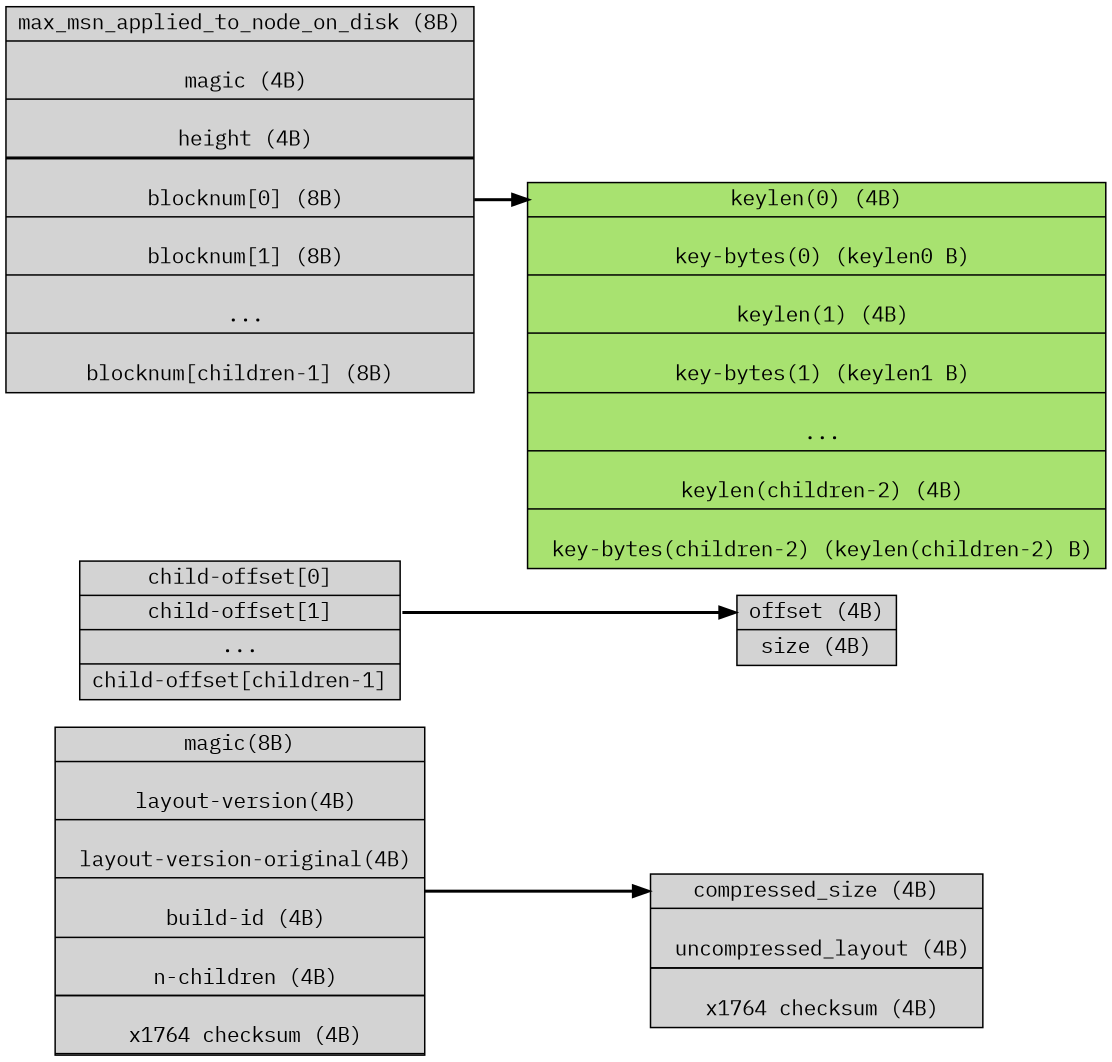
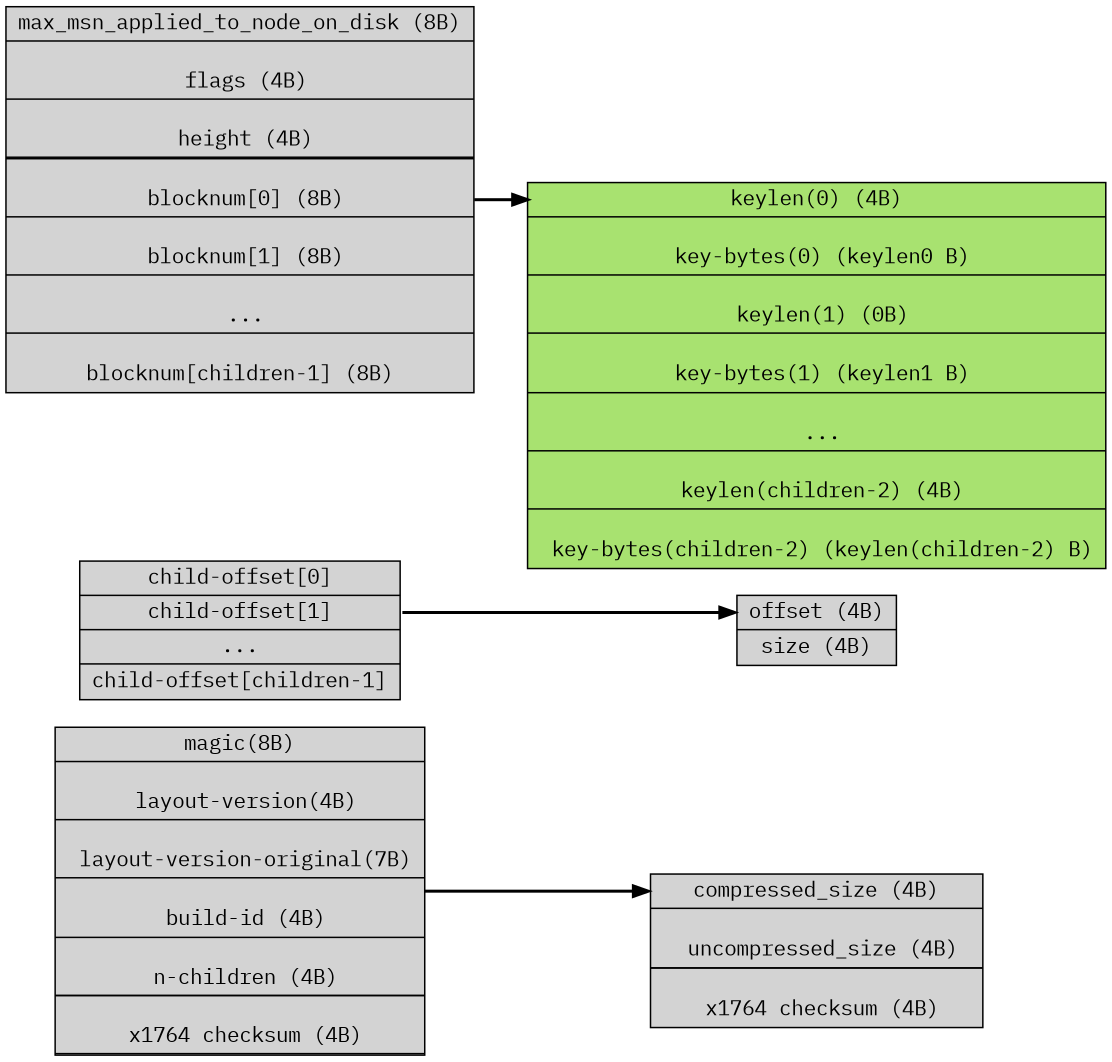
(240, 81) -> (240, 81)
(817, 315) -> (817, 315)
(240, 860) -> (240, 860)
(817, 949) -> (817, 949)
